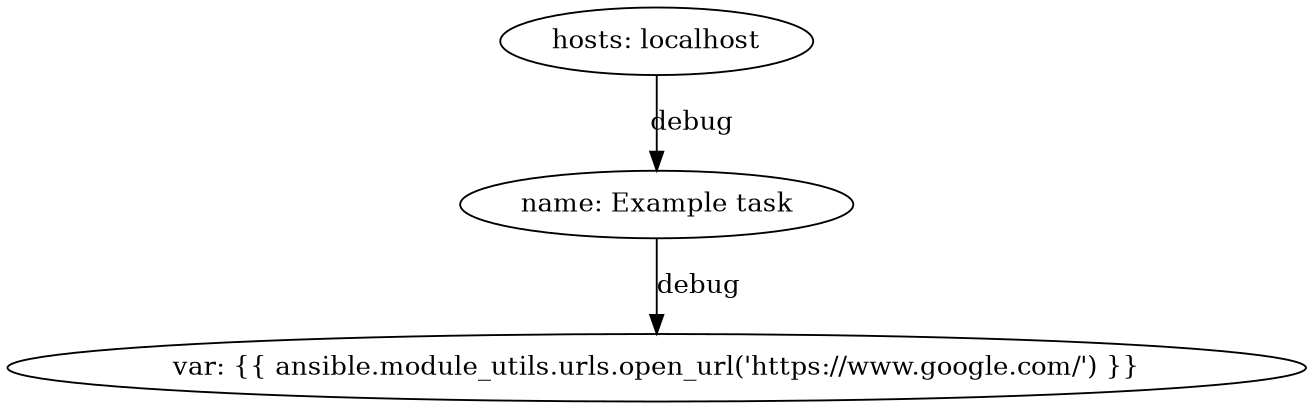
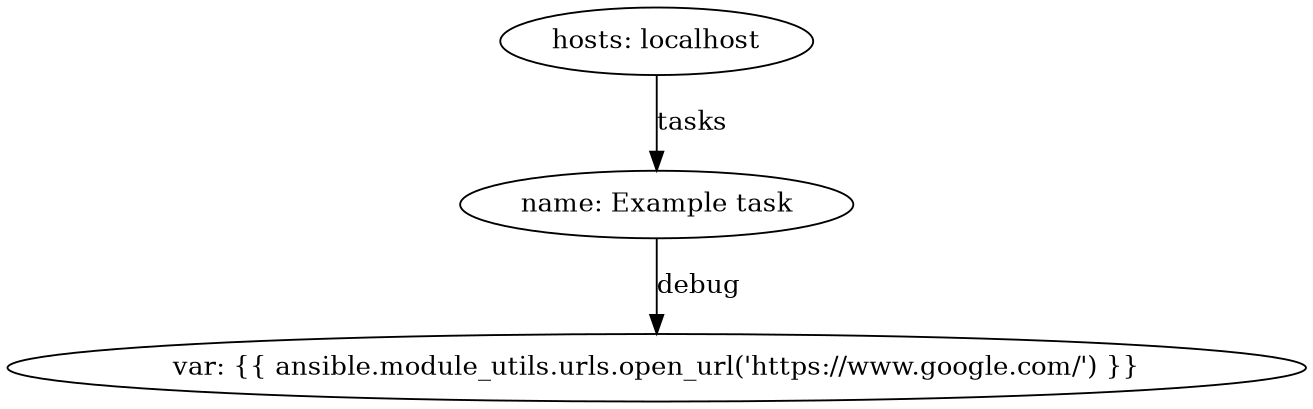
(692, 123) -> (692, 123)
